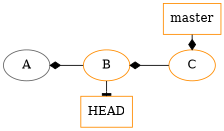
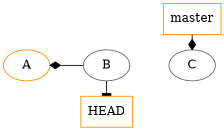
(27, 65) -> (27, 65)
(107, 65) -> (107, 65)
(155, 65) -> none
(192, 65) -> (192, 65)
